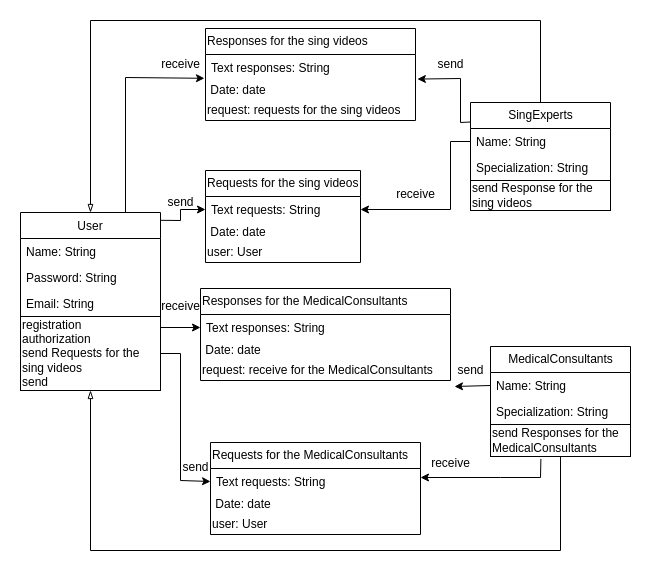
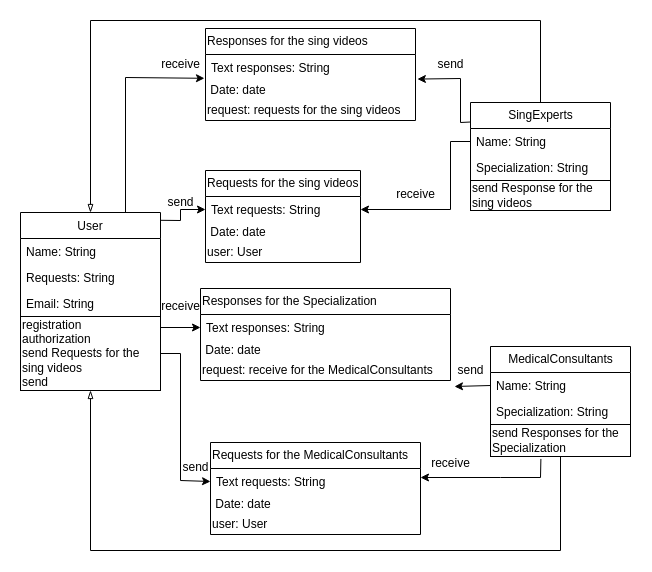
(75, 278) -> (75, 278)
(314, 302) -> (299, 302)
(562, 441) -> (562, 441)
